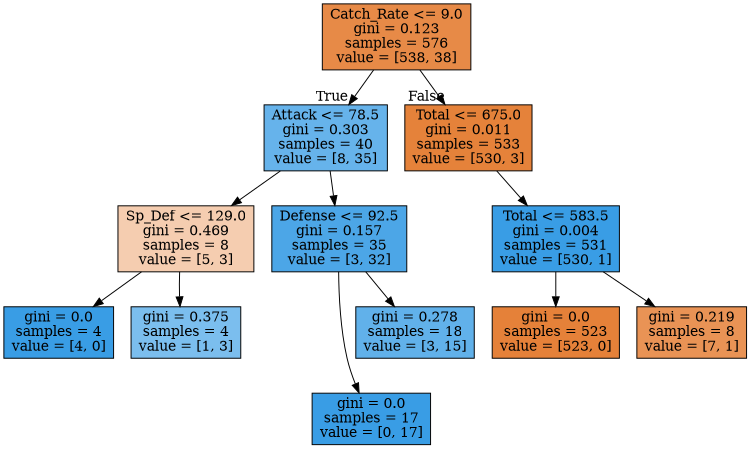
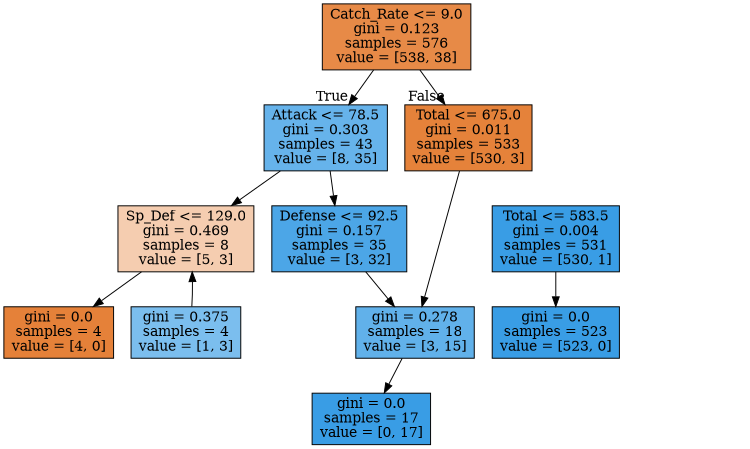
(326, 138) -> (326, 138)
(509, 185) -> (442, 234)
(179, 284) -> (192, 294)
(342, 329) -> (395, 371)
(59, 333) -> (59, 333)
(556, 333) -> (556, 333)
(692, 333) -> none
